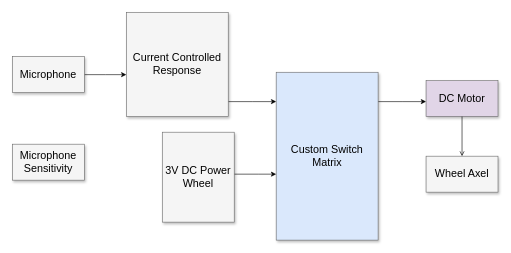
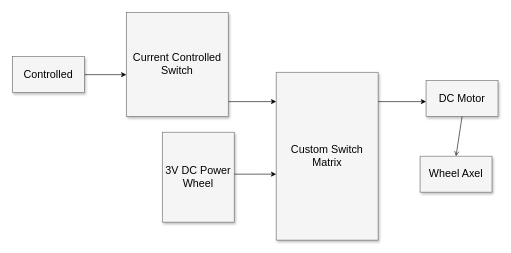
(177, 65) -> (177, 65)
(48, 75) -> (48, 75)
(462, 99) -> (462, 99)
(327, 156) -> (327, 156)
(48, 162) -> none
(462, 174) -> (456, 174)
